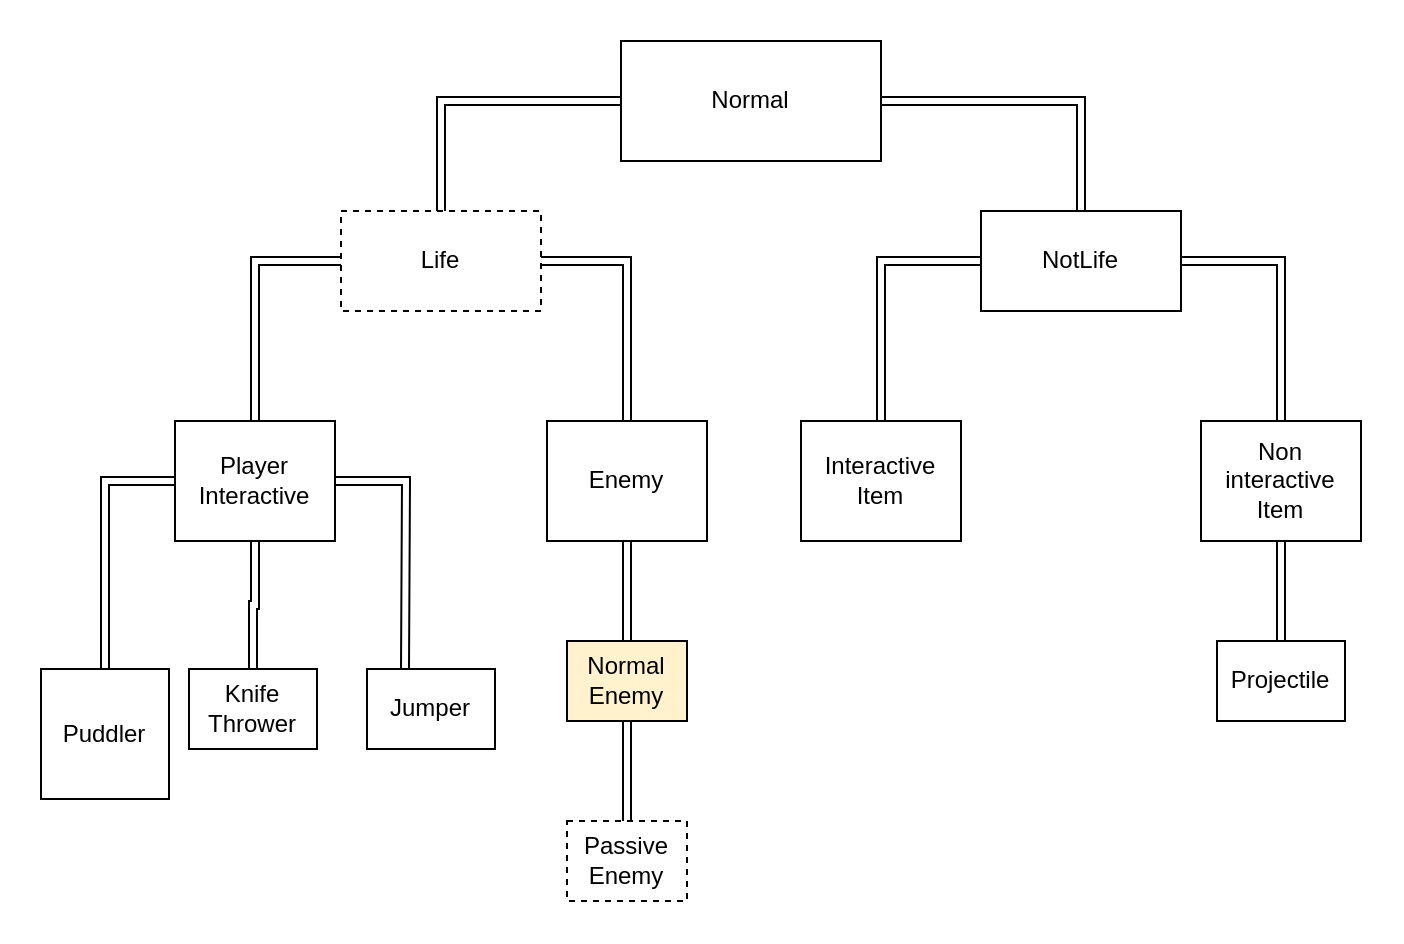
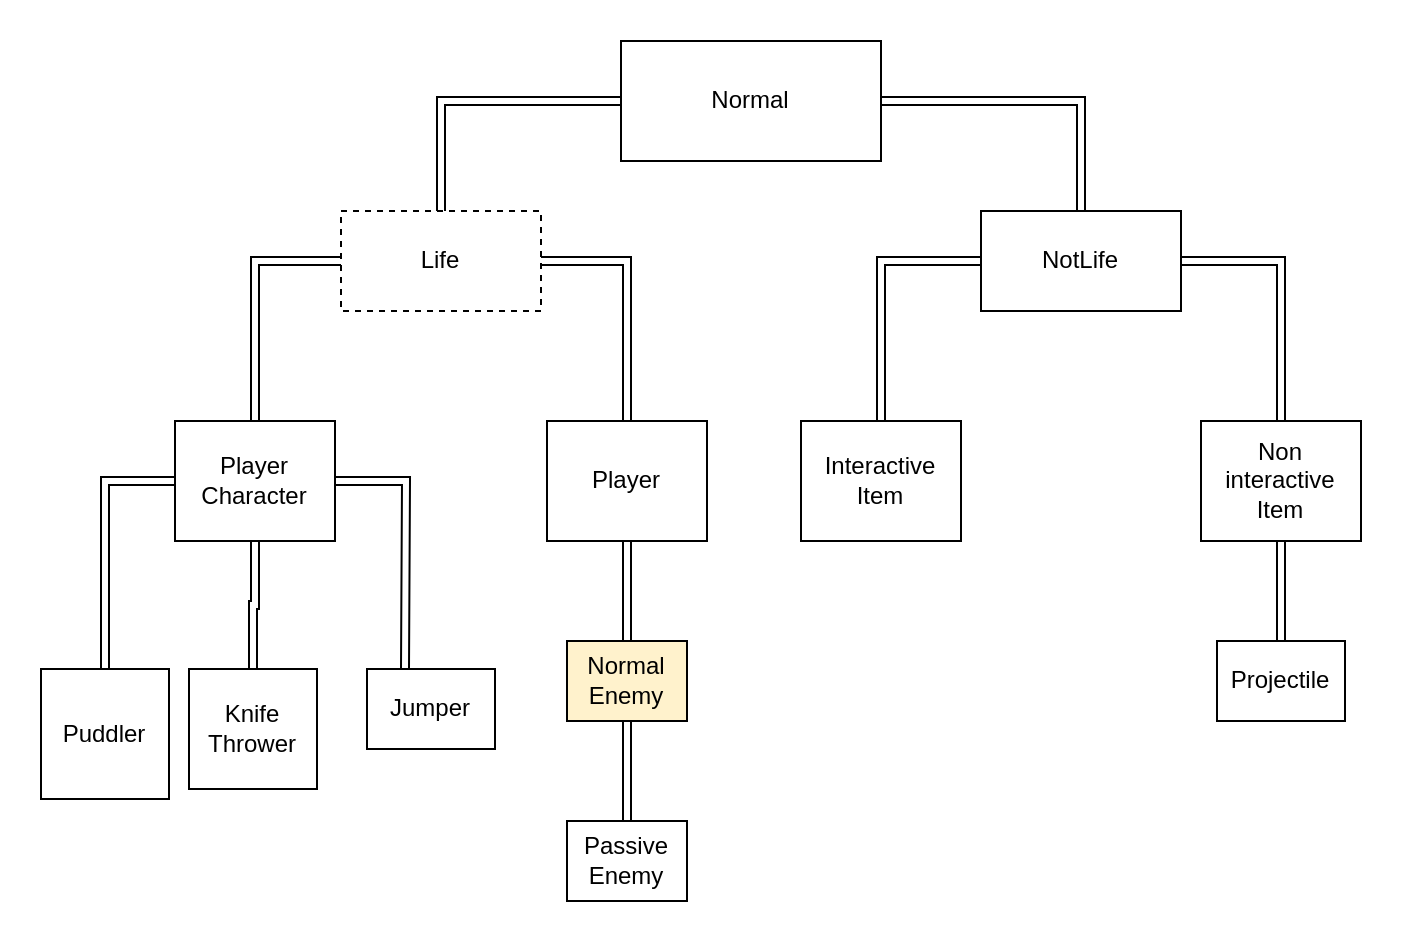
(255, 481) -> (255, 481)
(627, 481) -> (627, 481)
(253, 709) -> (253, 729)
(627, 861) -> (627, 861)
